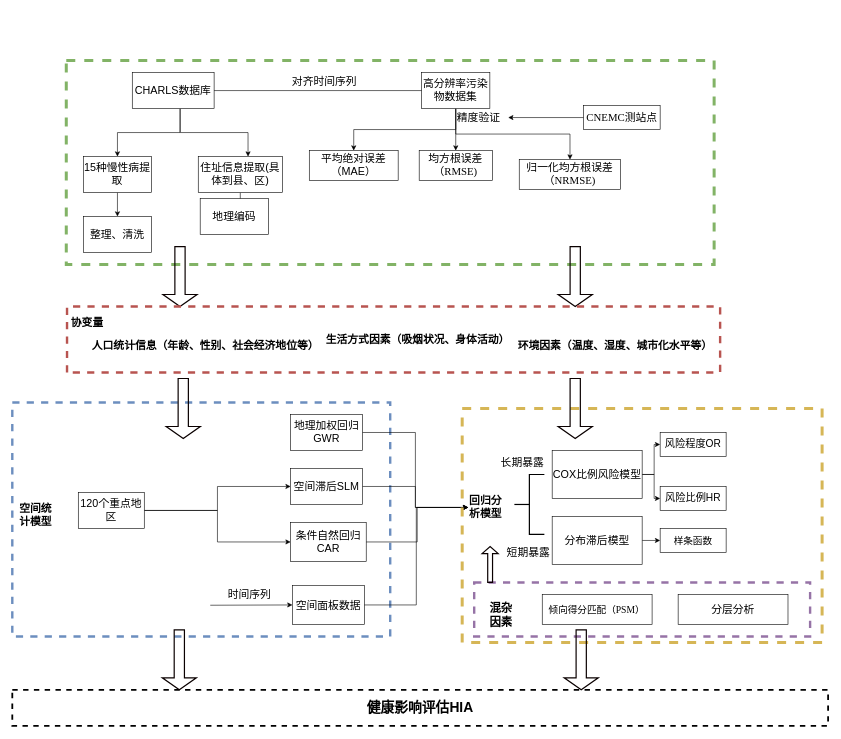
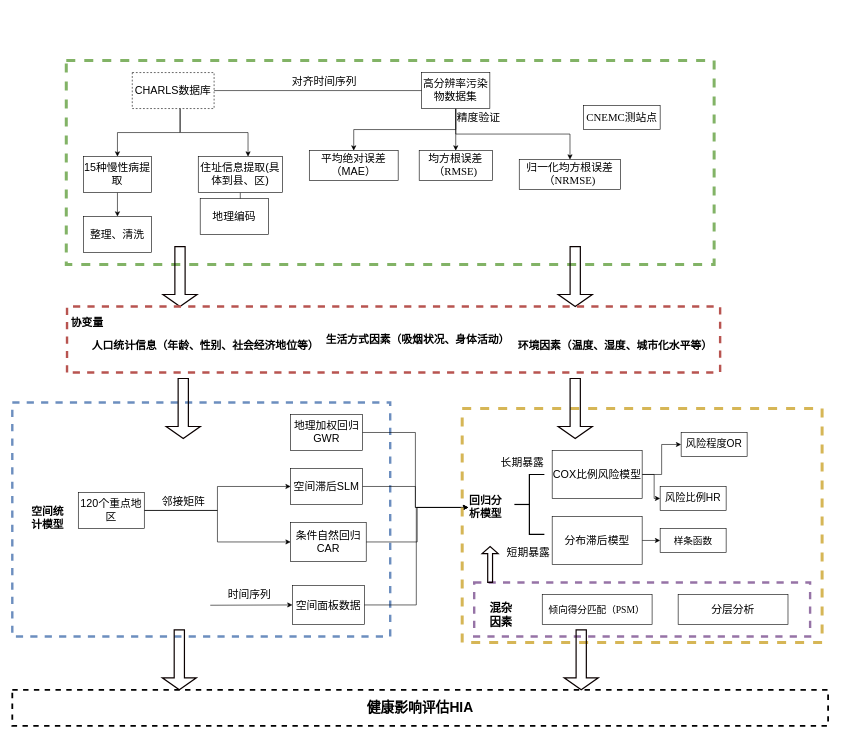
(173, 90) -> (173, 90)
(548, 117) -> none
(693, 444) -> (714, 444)
none -> (183, 501)
(36, 515) -> (48, 518)
